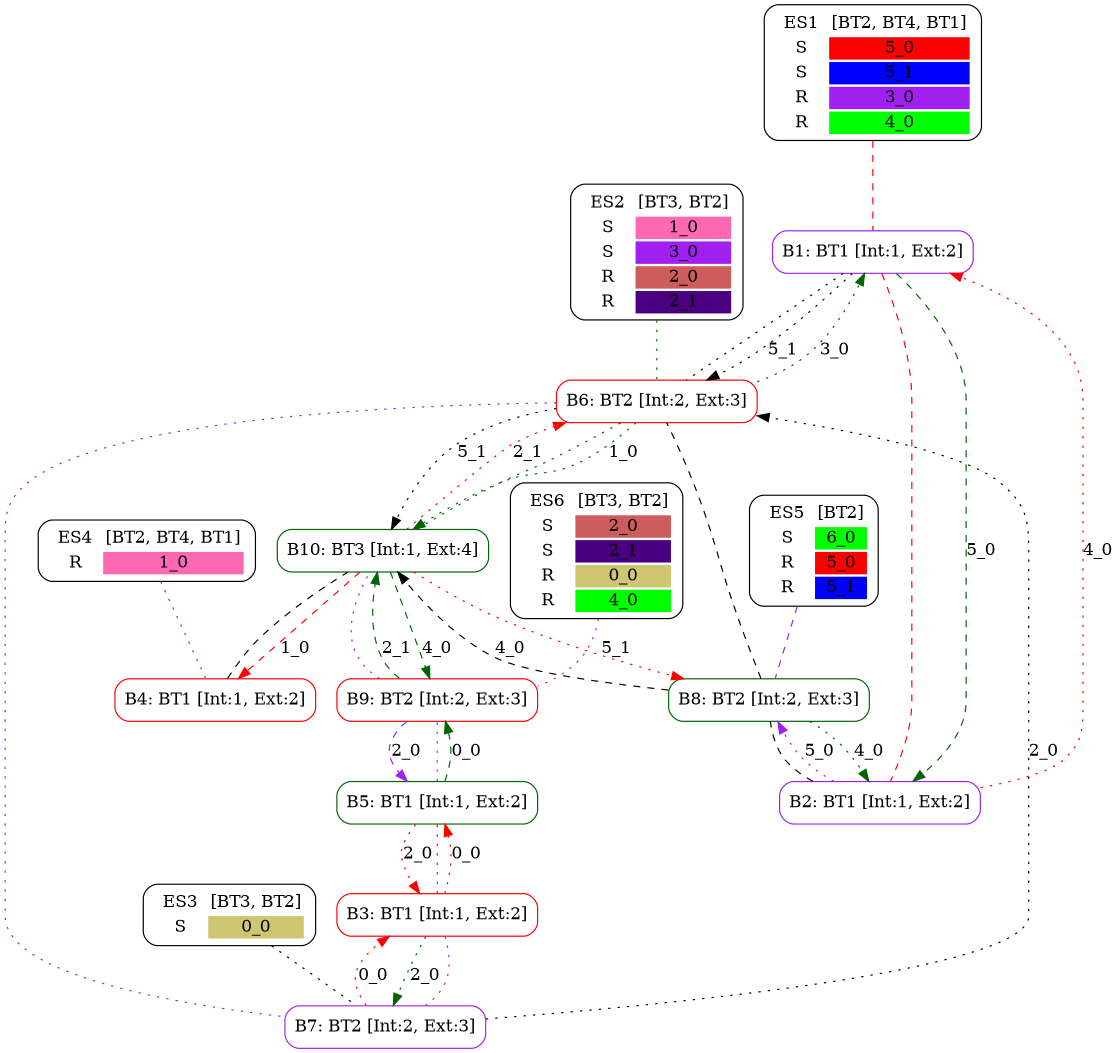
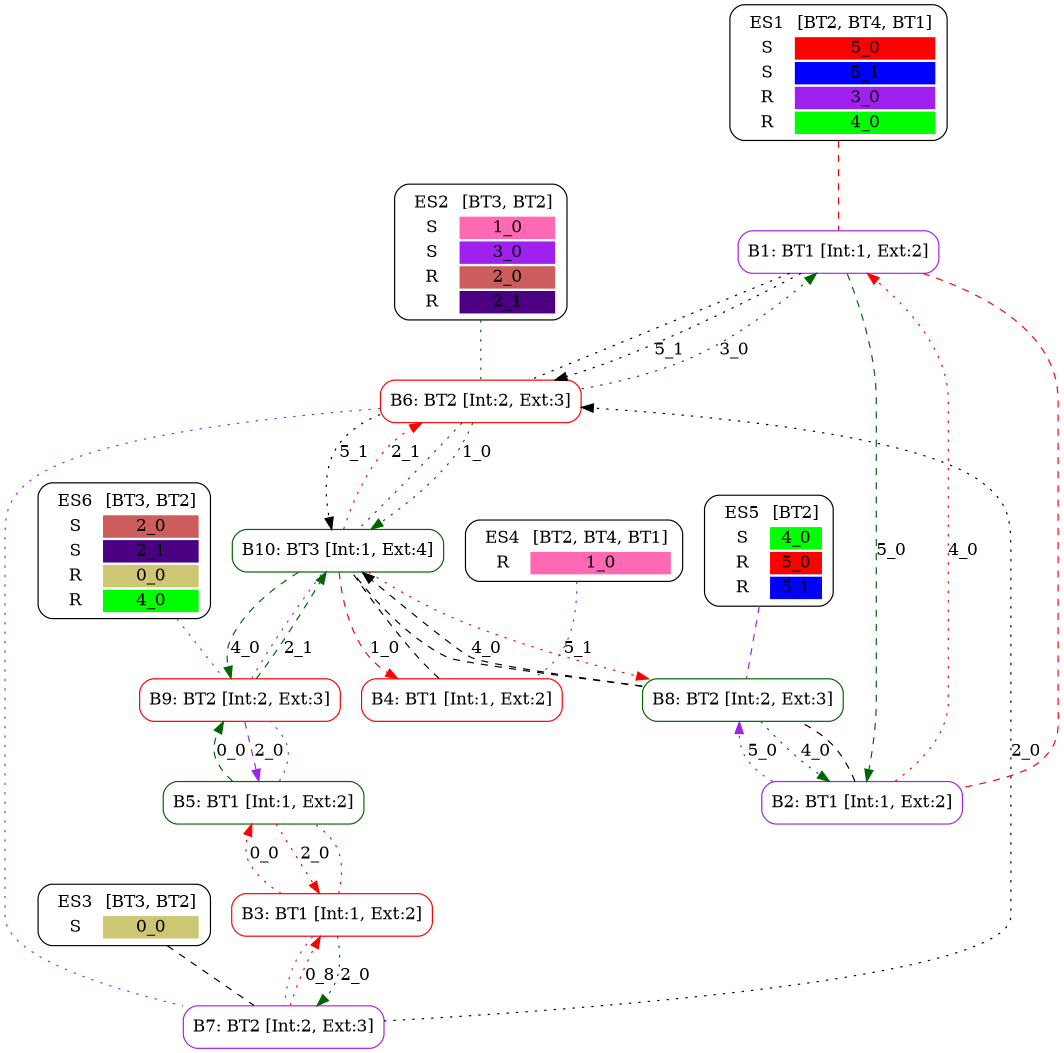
(841, 538) -> (796, 538)
(716, 550) -> (457, 660)
(314, 976) -> (211, 976)
(373, 976) -> (320, 976)
